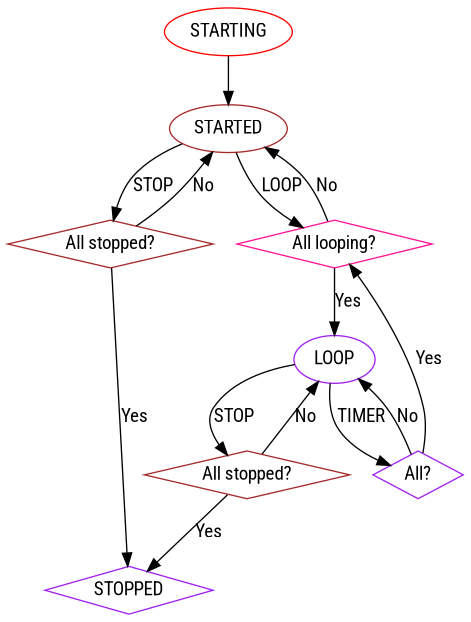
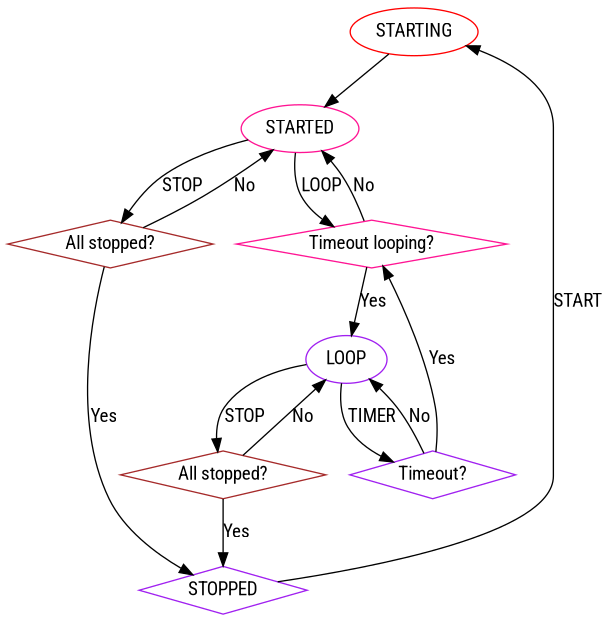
(228, 129) -> (300, 129)
(335, 244) -> (372, 244)
none -> (553, 398)
(418, 475) -> (433, 475)
